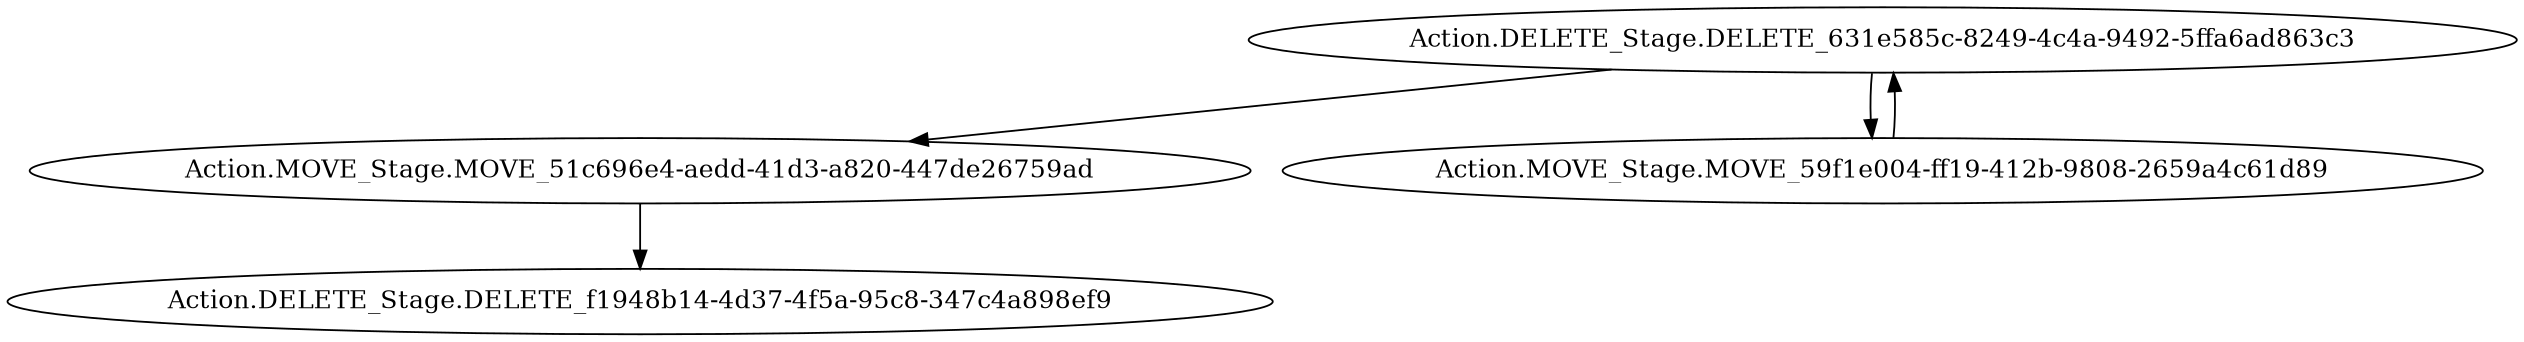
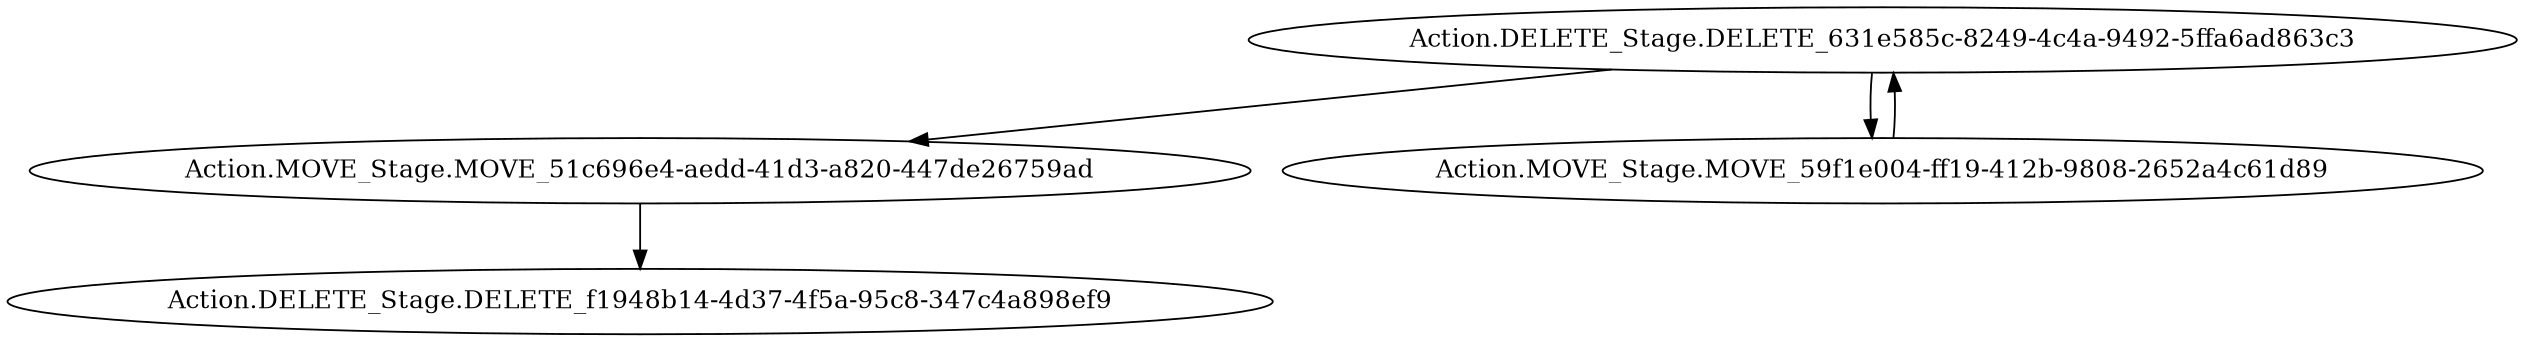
(1883, 171) -> (1883, 171)
